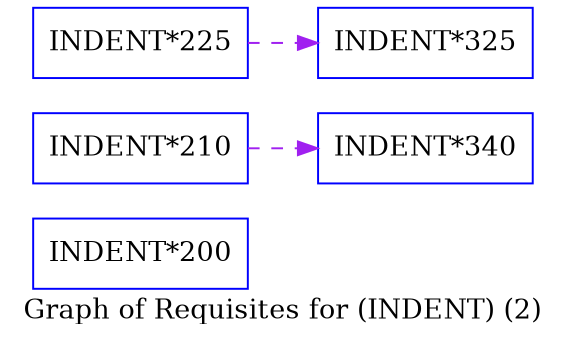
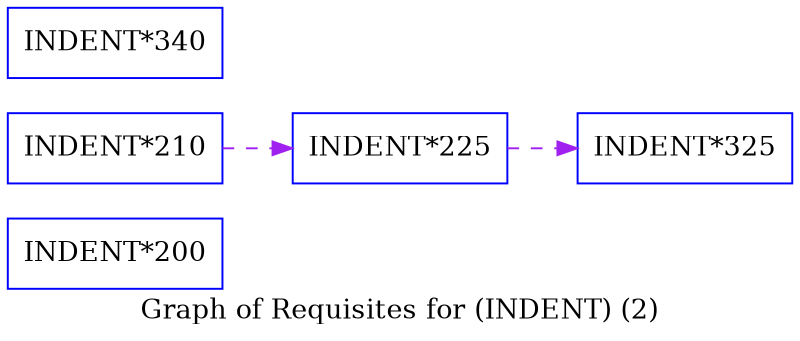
(273, 148) -> (247, 148)
